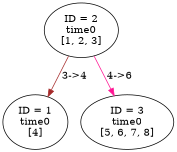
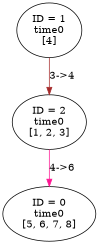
(60, 73) -> (49, 72)
(127, 122) -> (49, 214)
